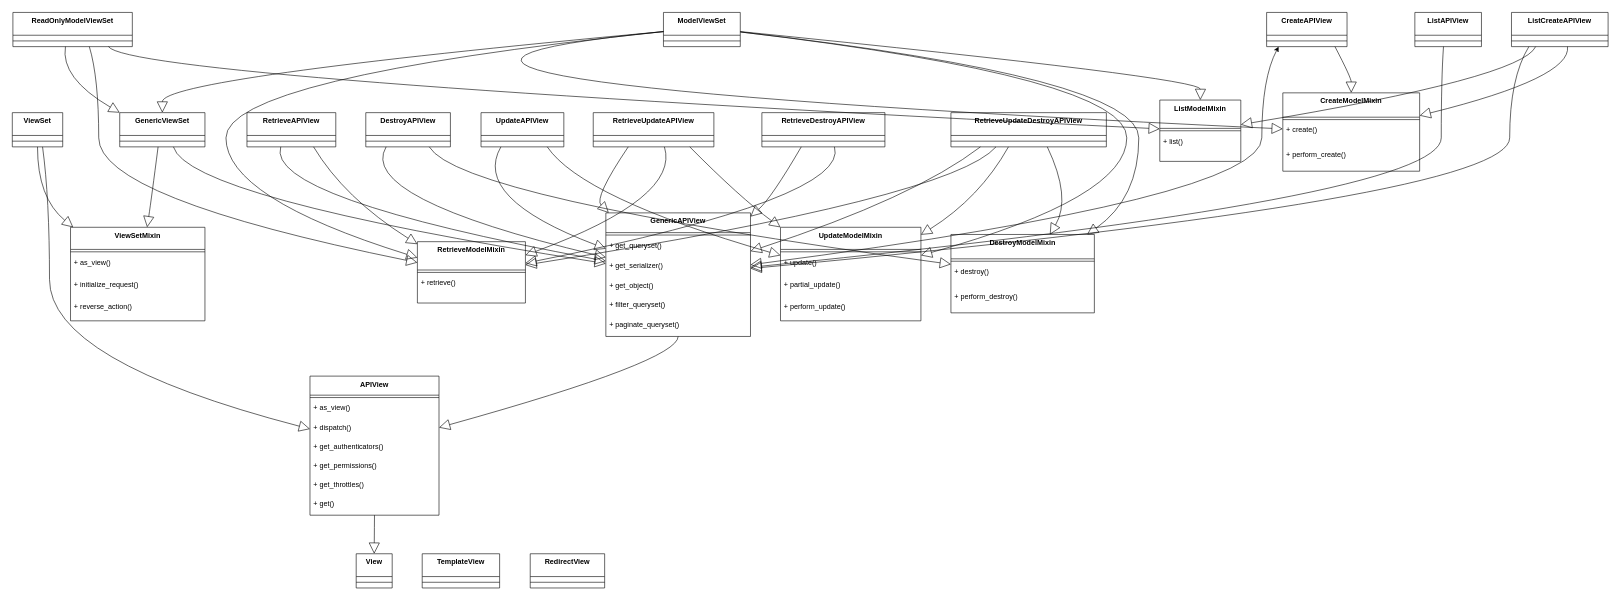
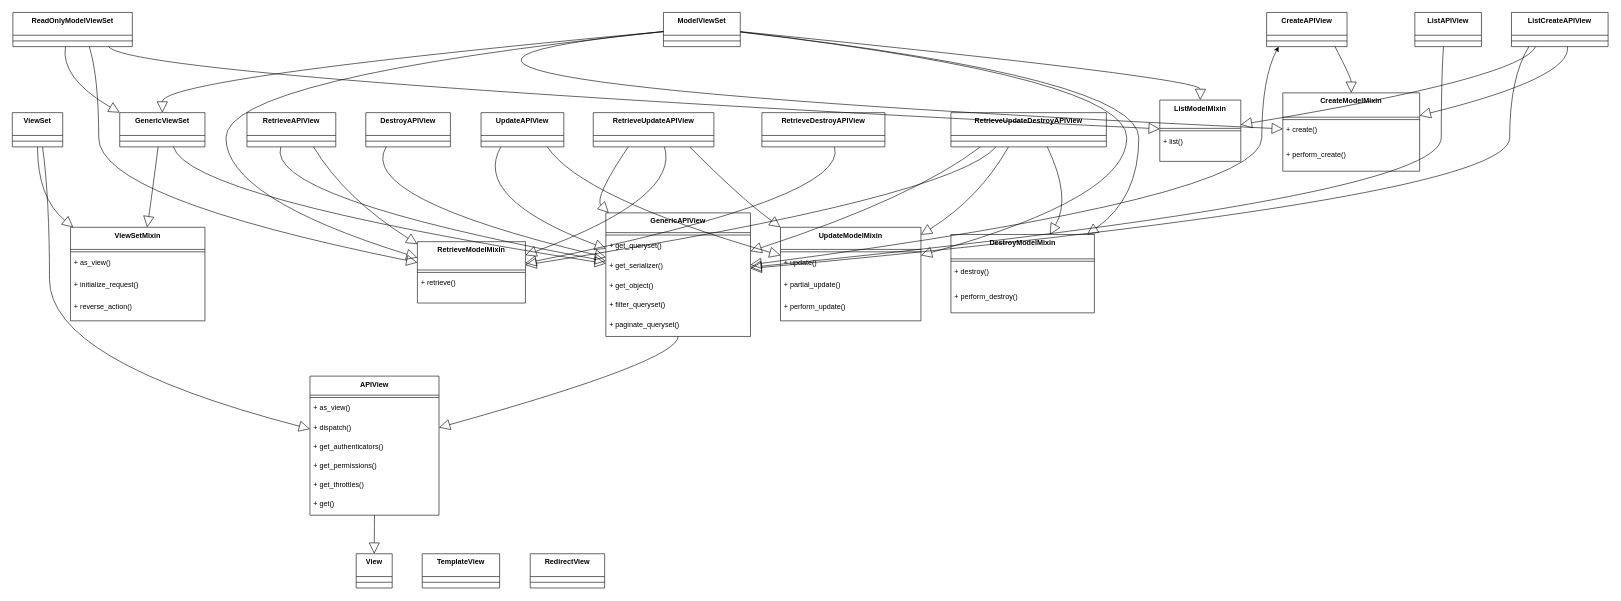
(782, 178) -> none
(548, 195) -> none
